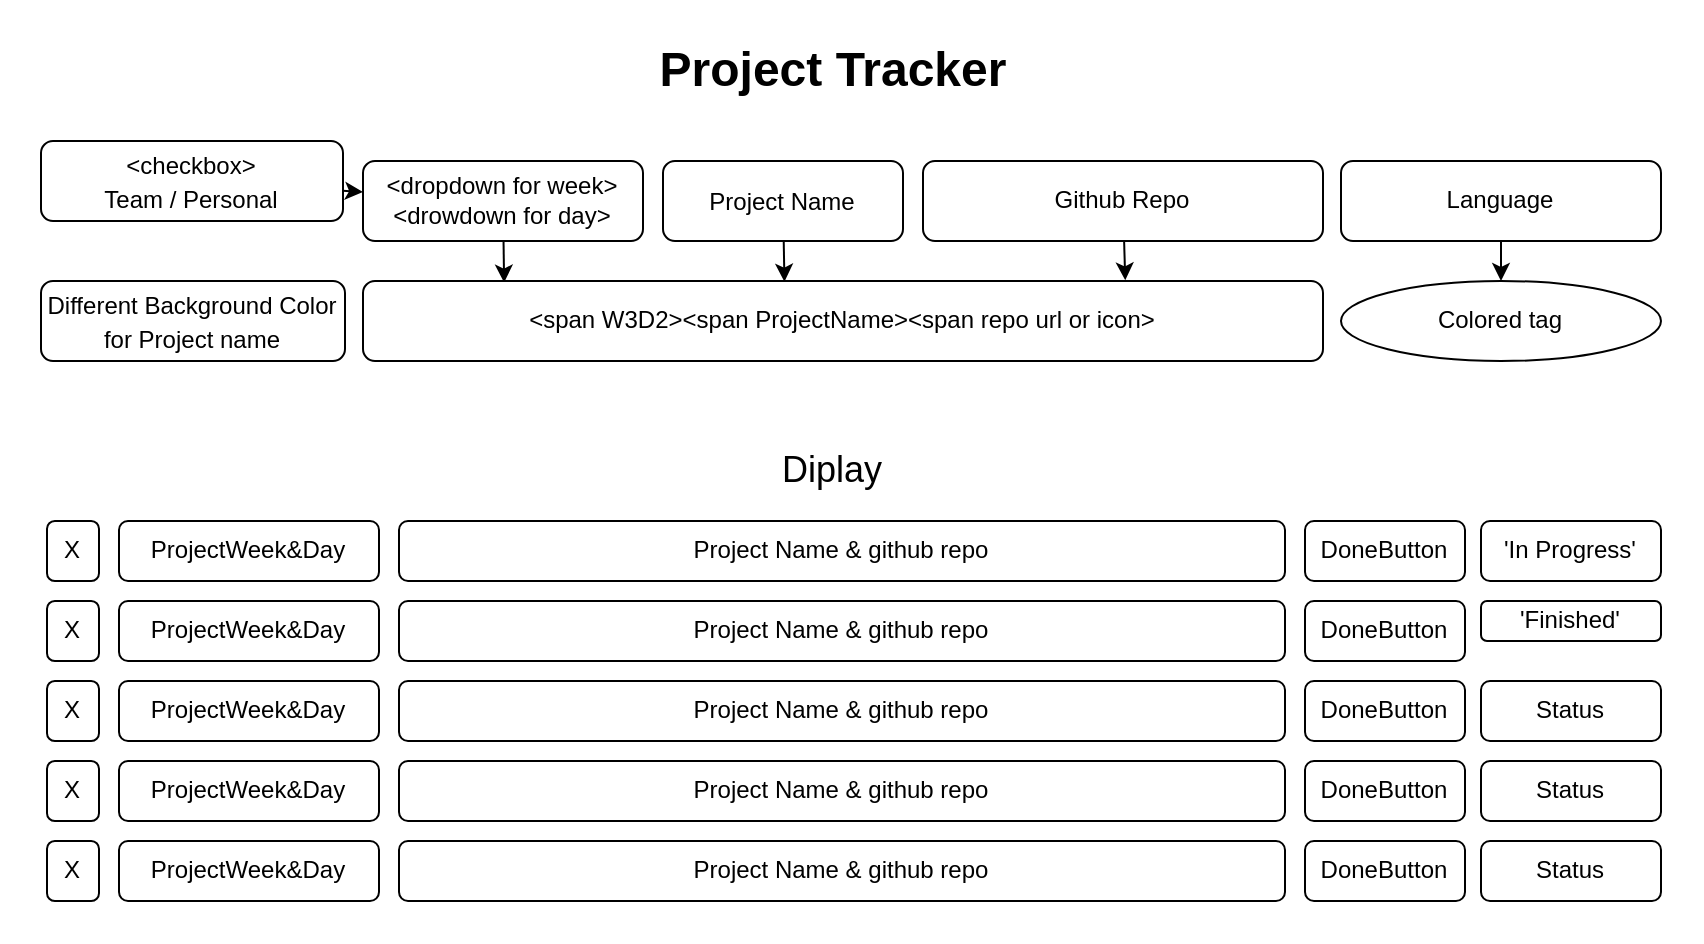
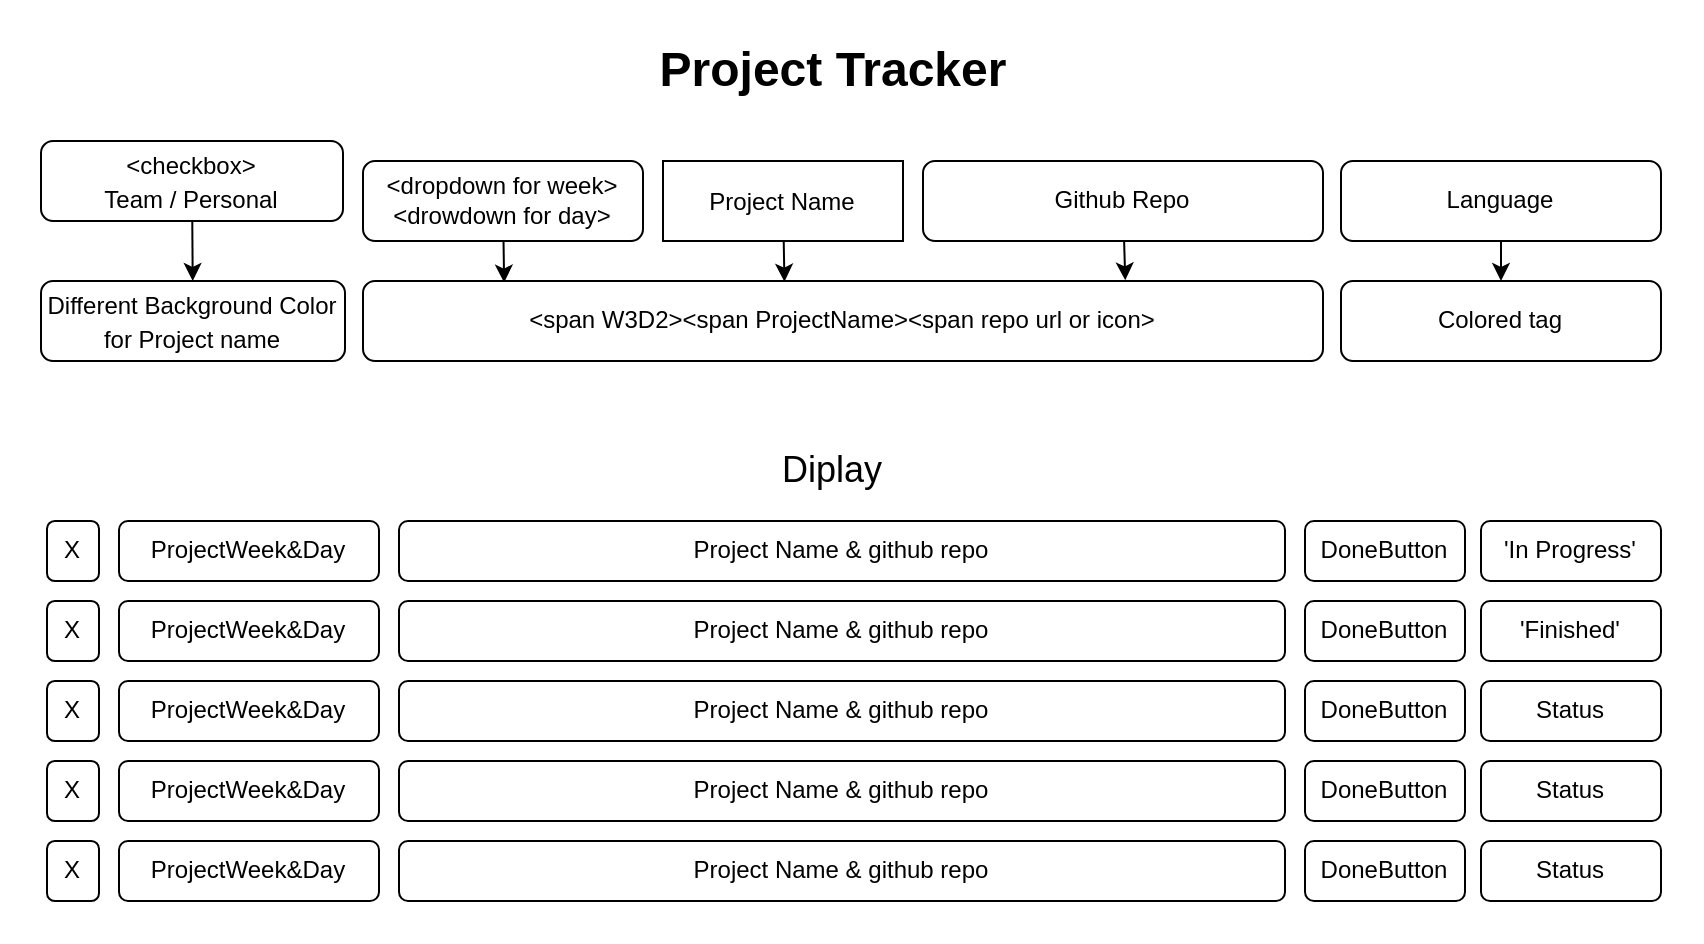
(346, 191) -> (192, 244)
(783, 201) -> (783, 201)
(1501, 321) -> (1501, 321)
(1571, 621) -> (1571, 631)
